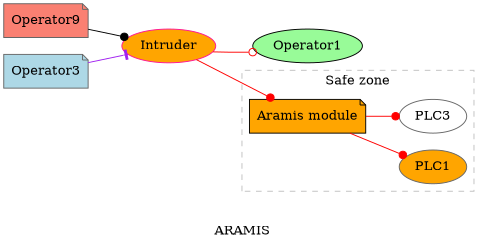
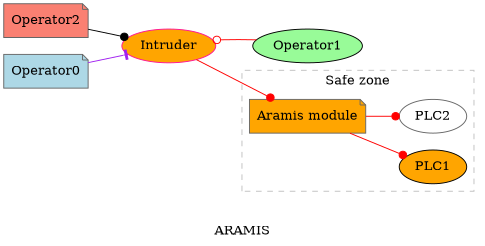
(46, 21) -> (46, 21)
(231, 52) -> (239, 40)
(46, 71) -> (46, 71)
(308, 116) -> (308, 116)
(433, 116) -> (433, 116)
(433, 167) -> (433, 167)
